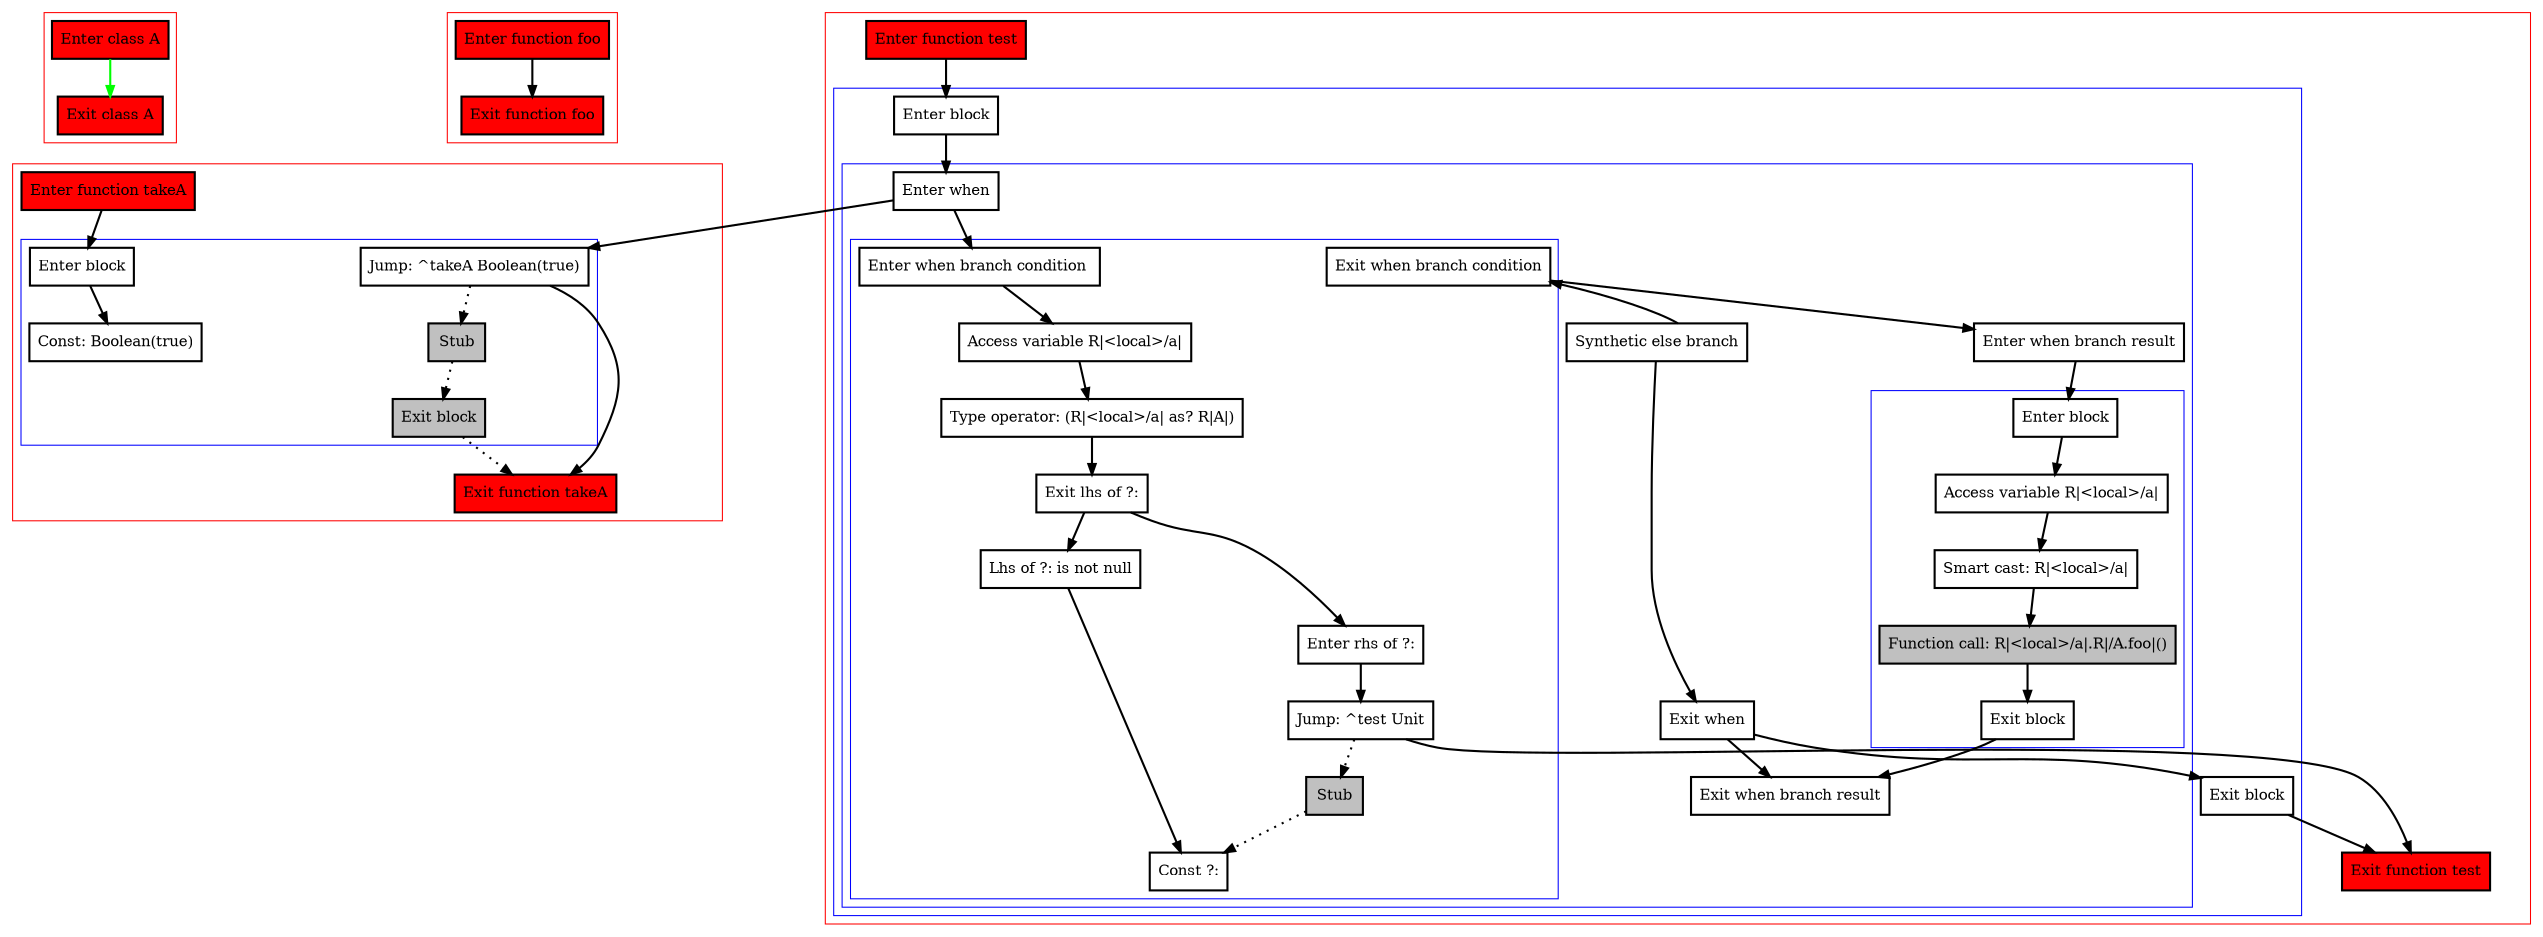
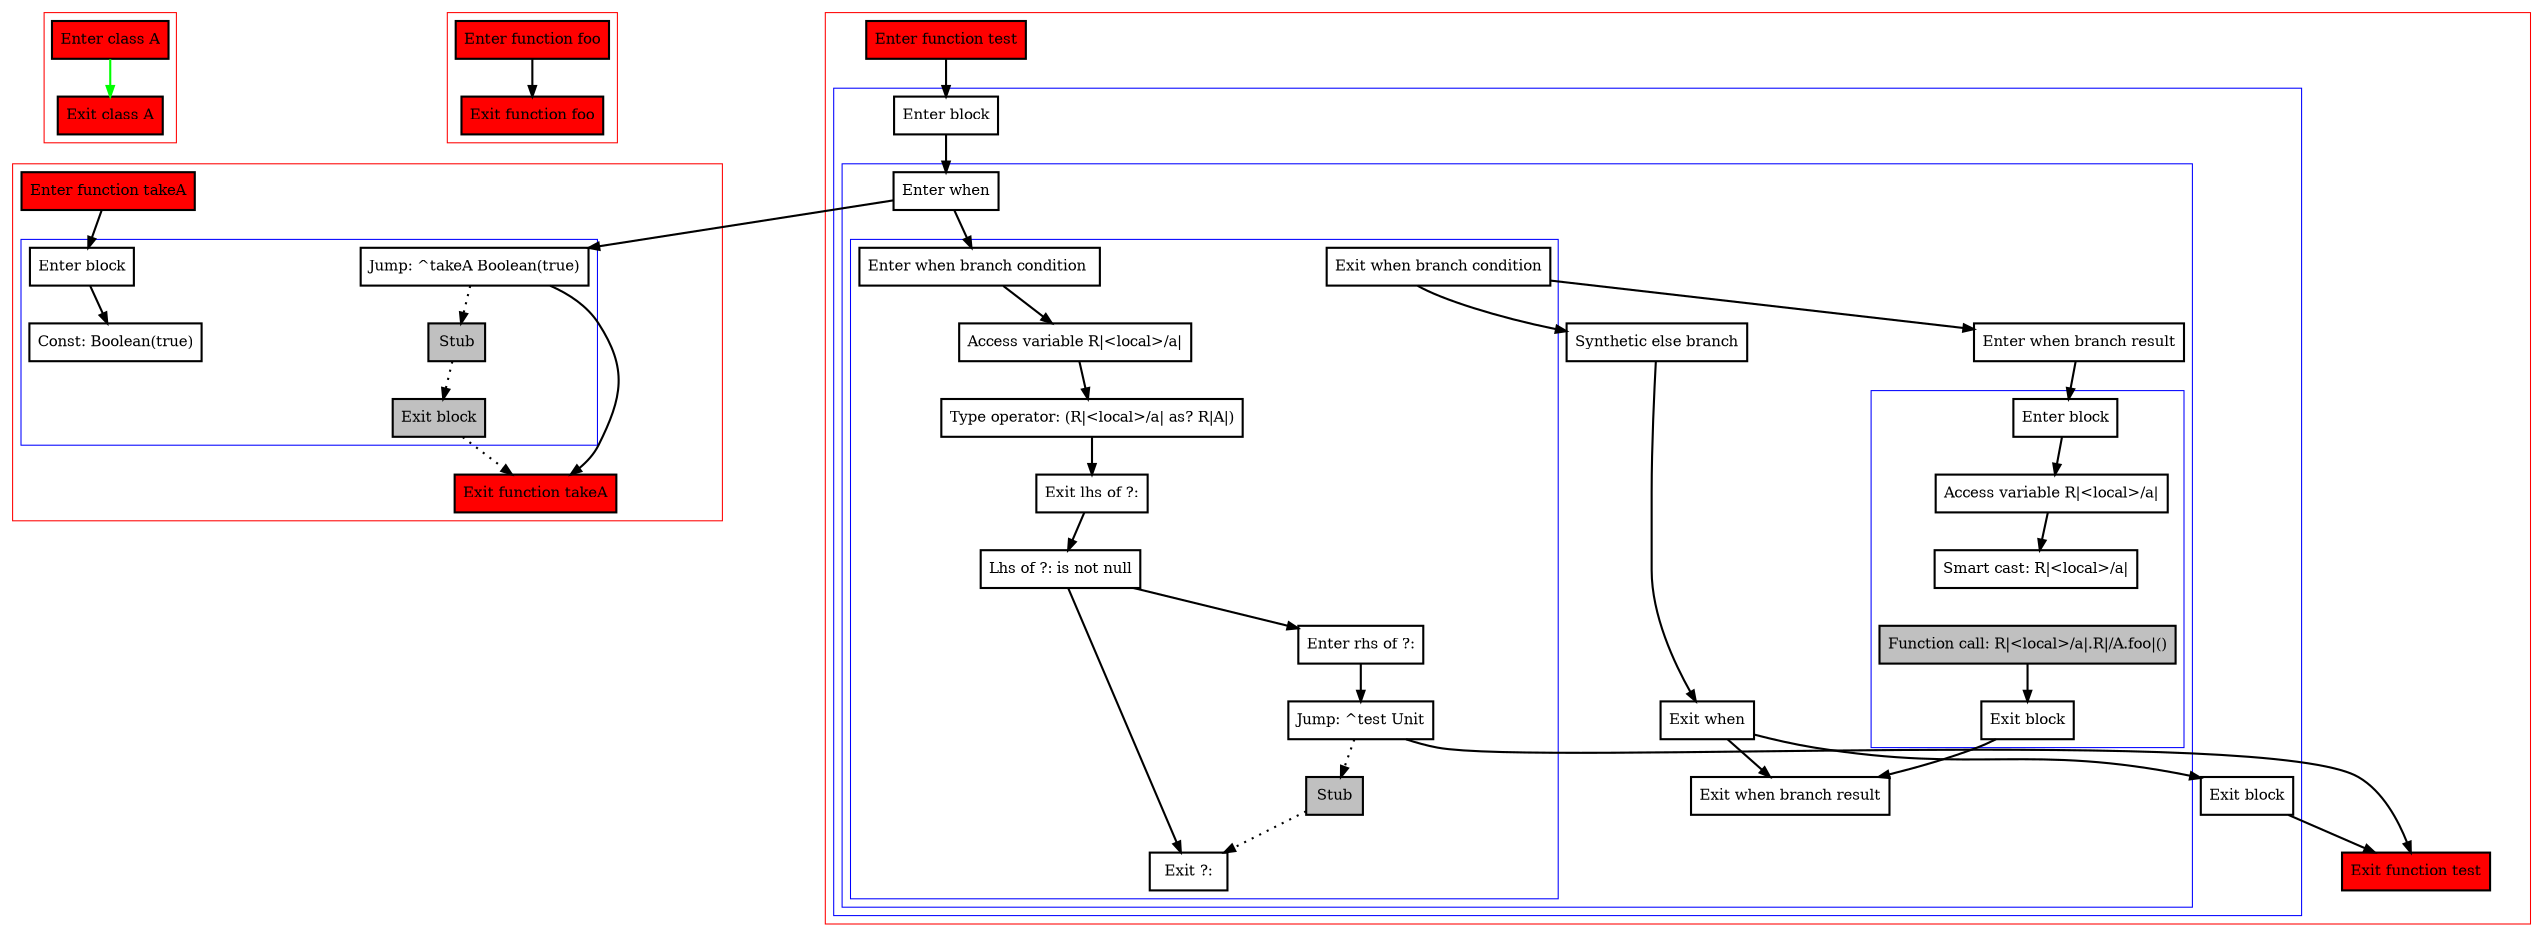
(1621, 301) -> (1485, 312)
(1244, 546) -> (1211, 607)
(2032, 602) -> none
(1189, 871) -> (1189, 871)
